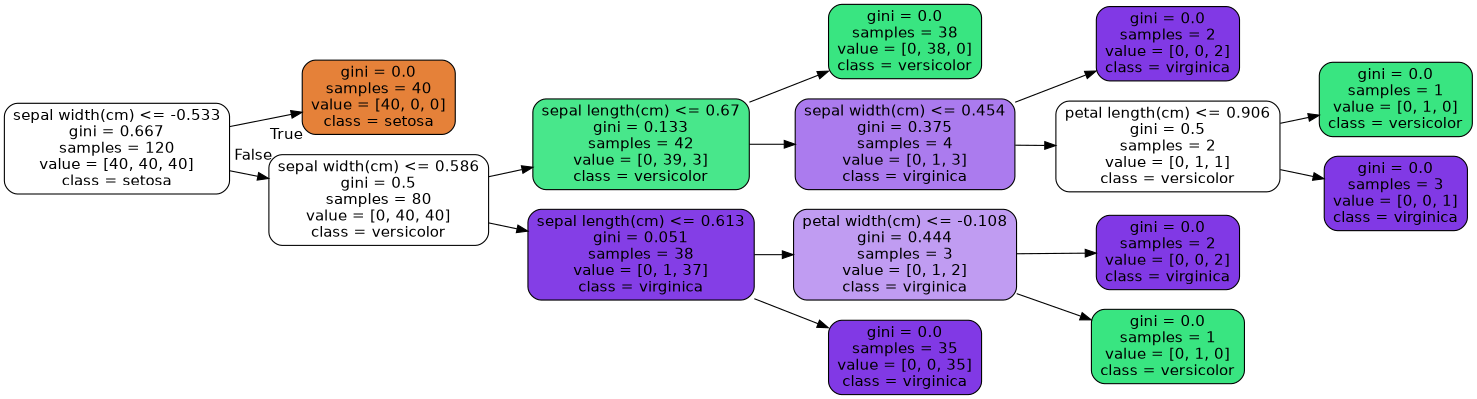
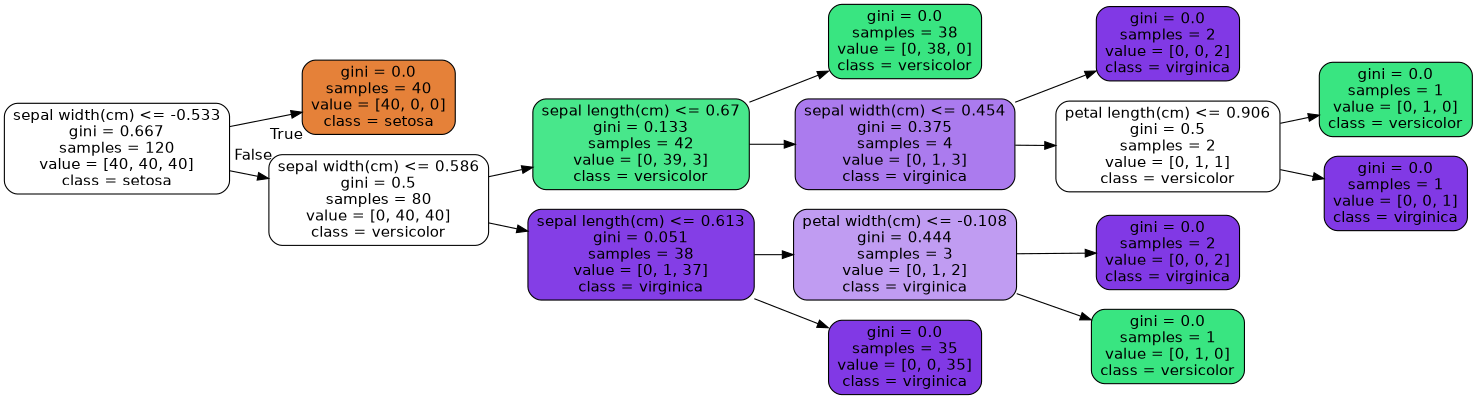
(1396, 193) -> (1396, 193)
